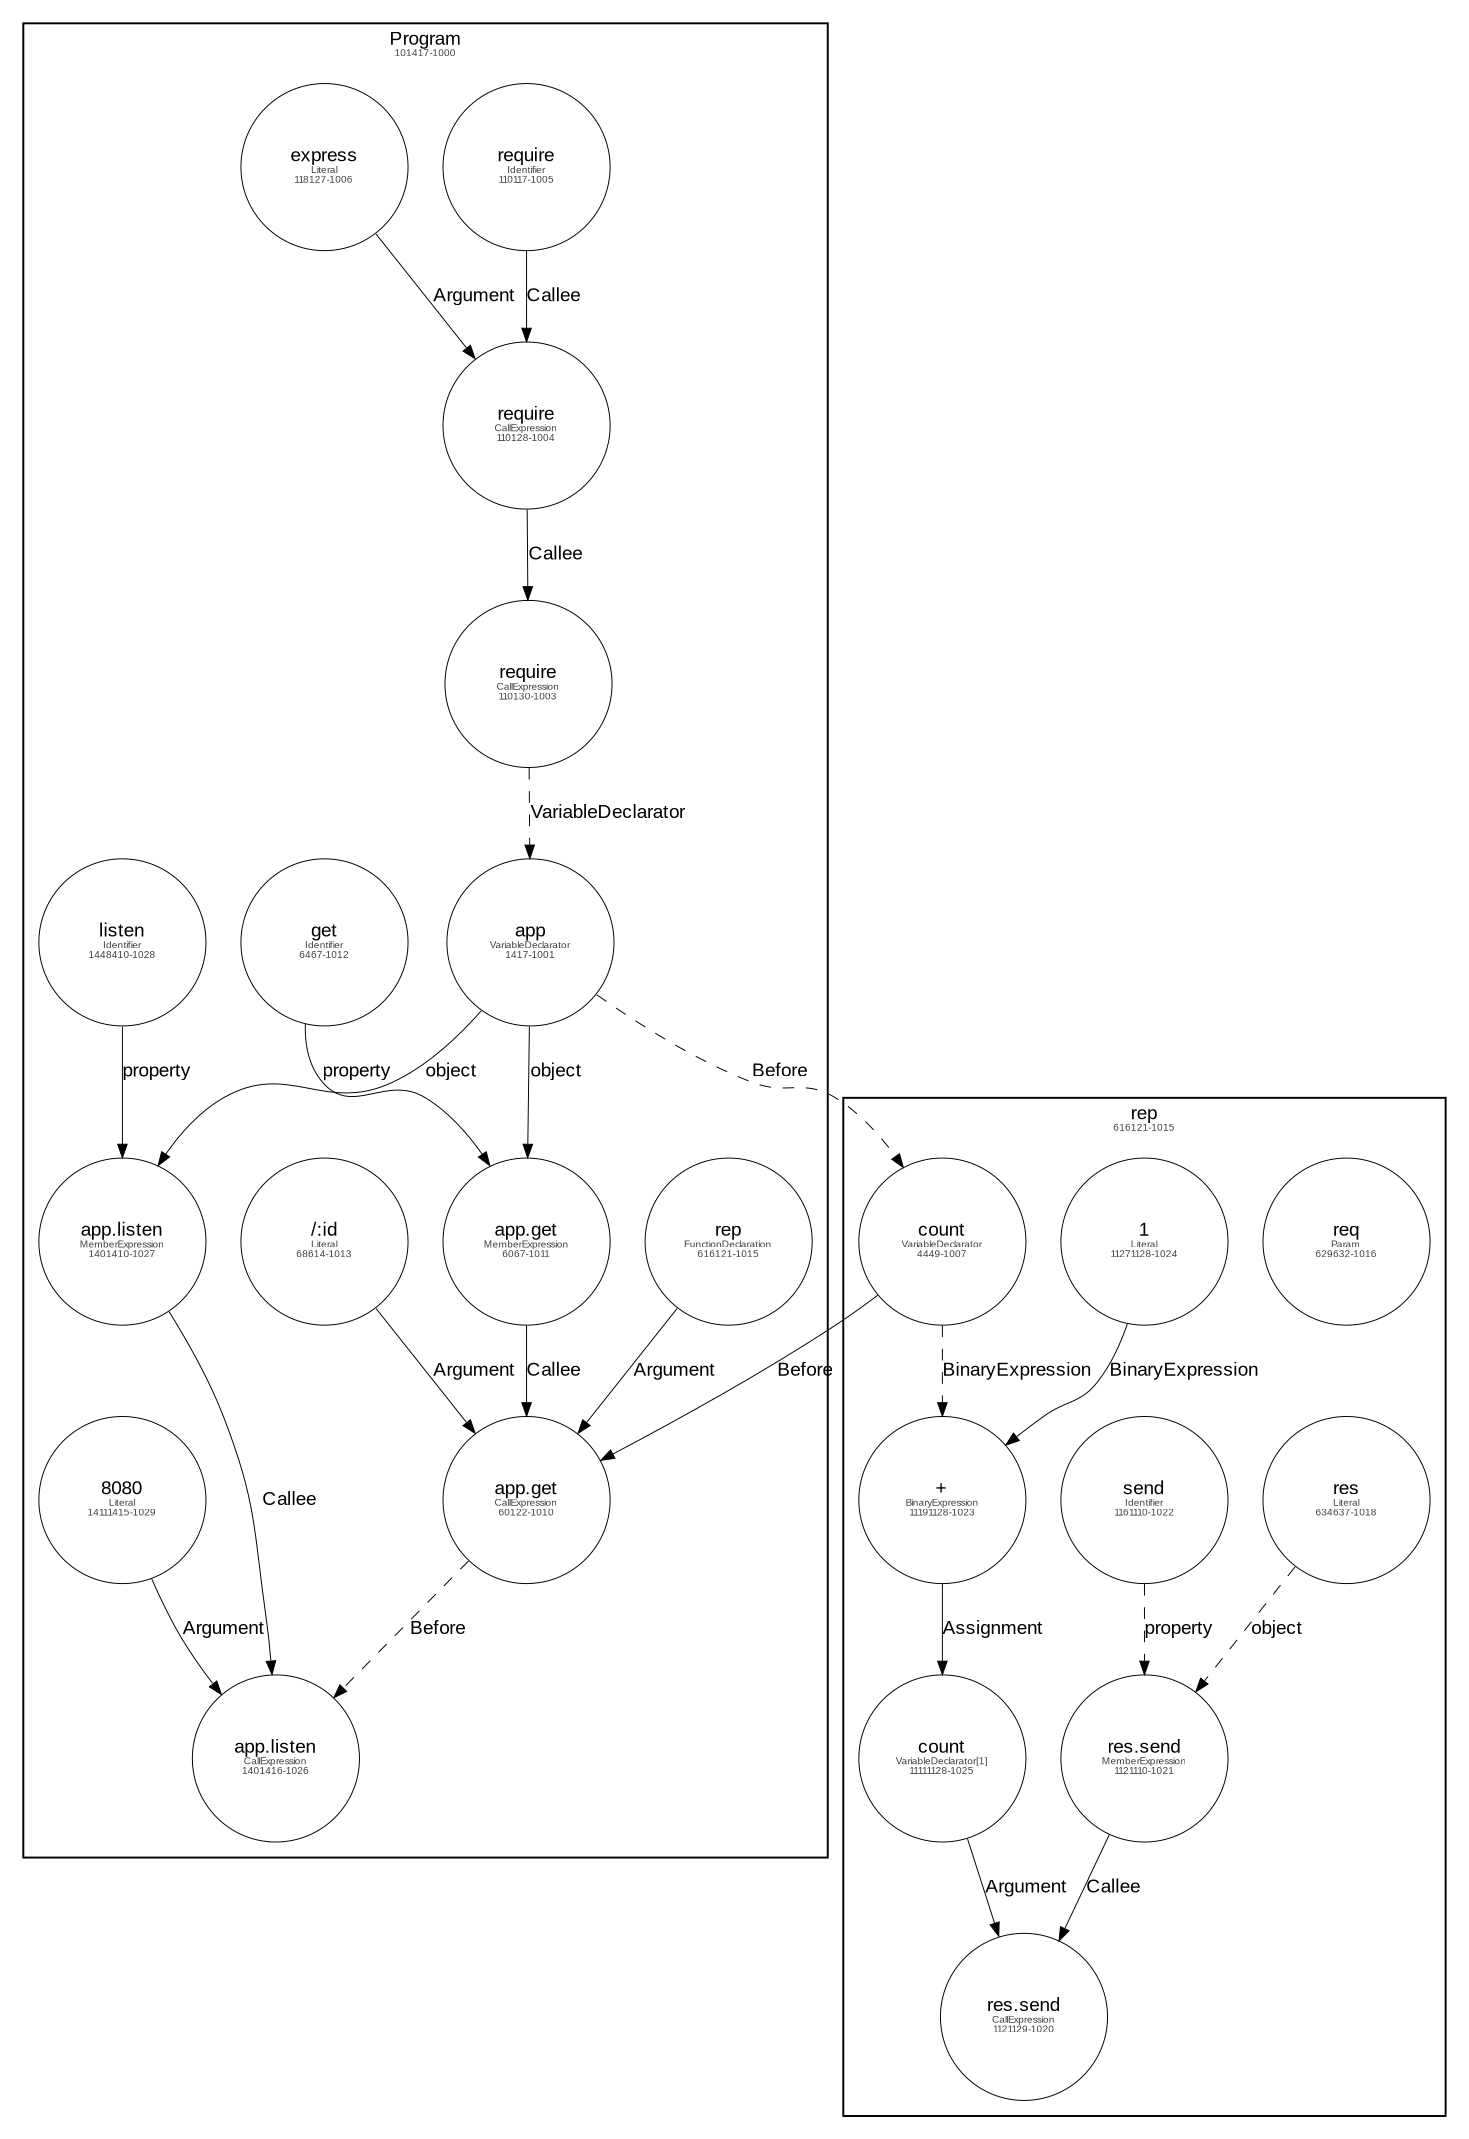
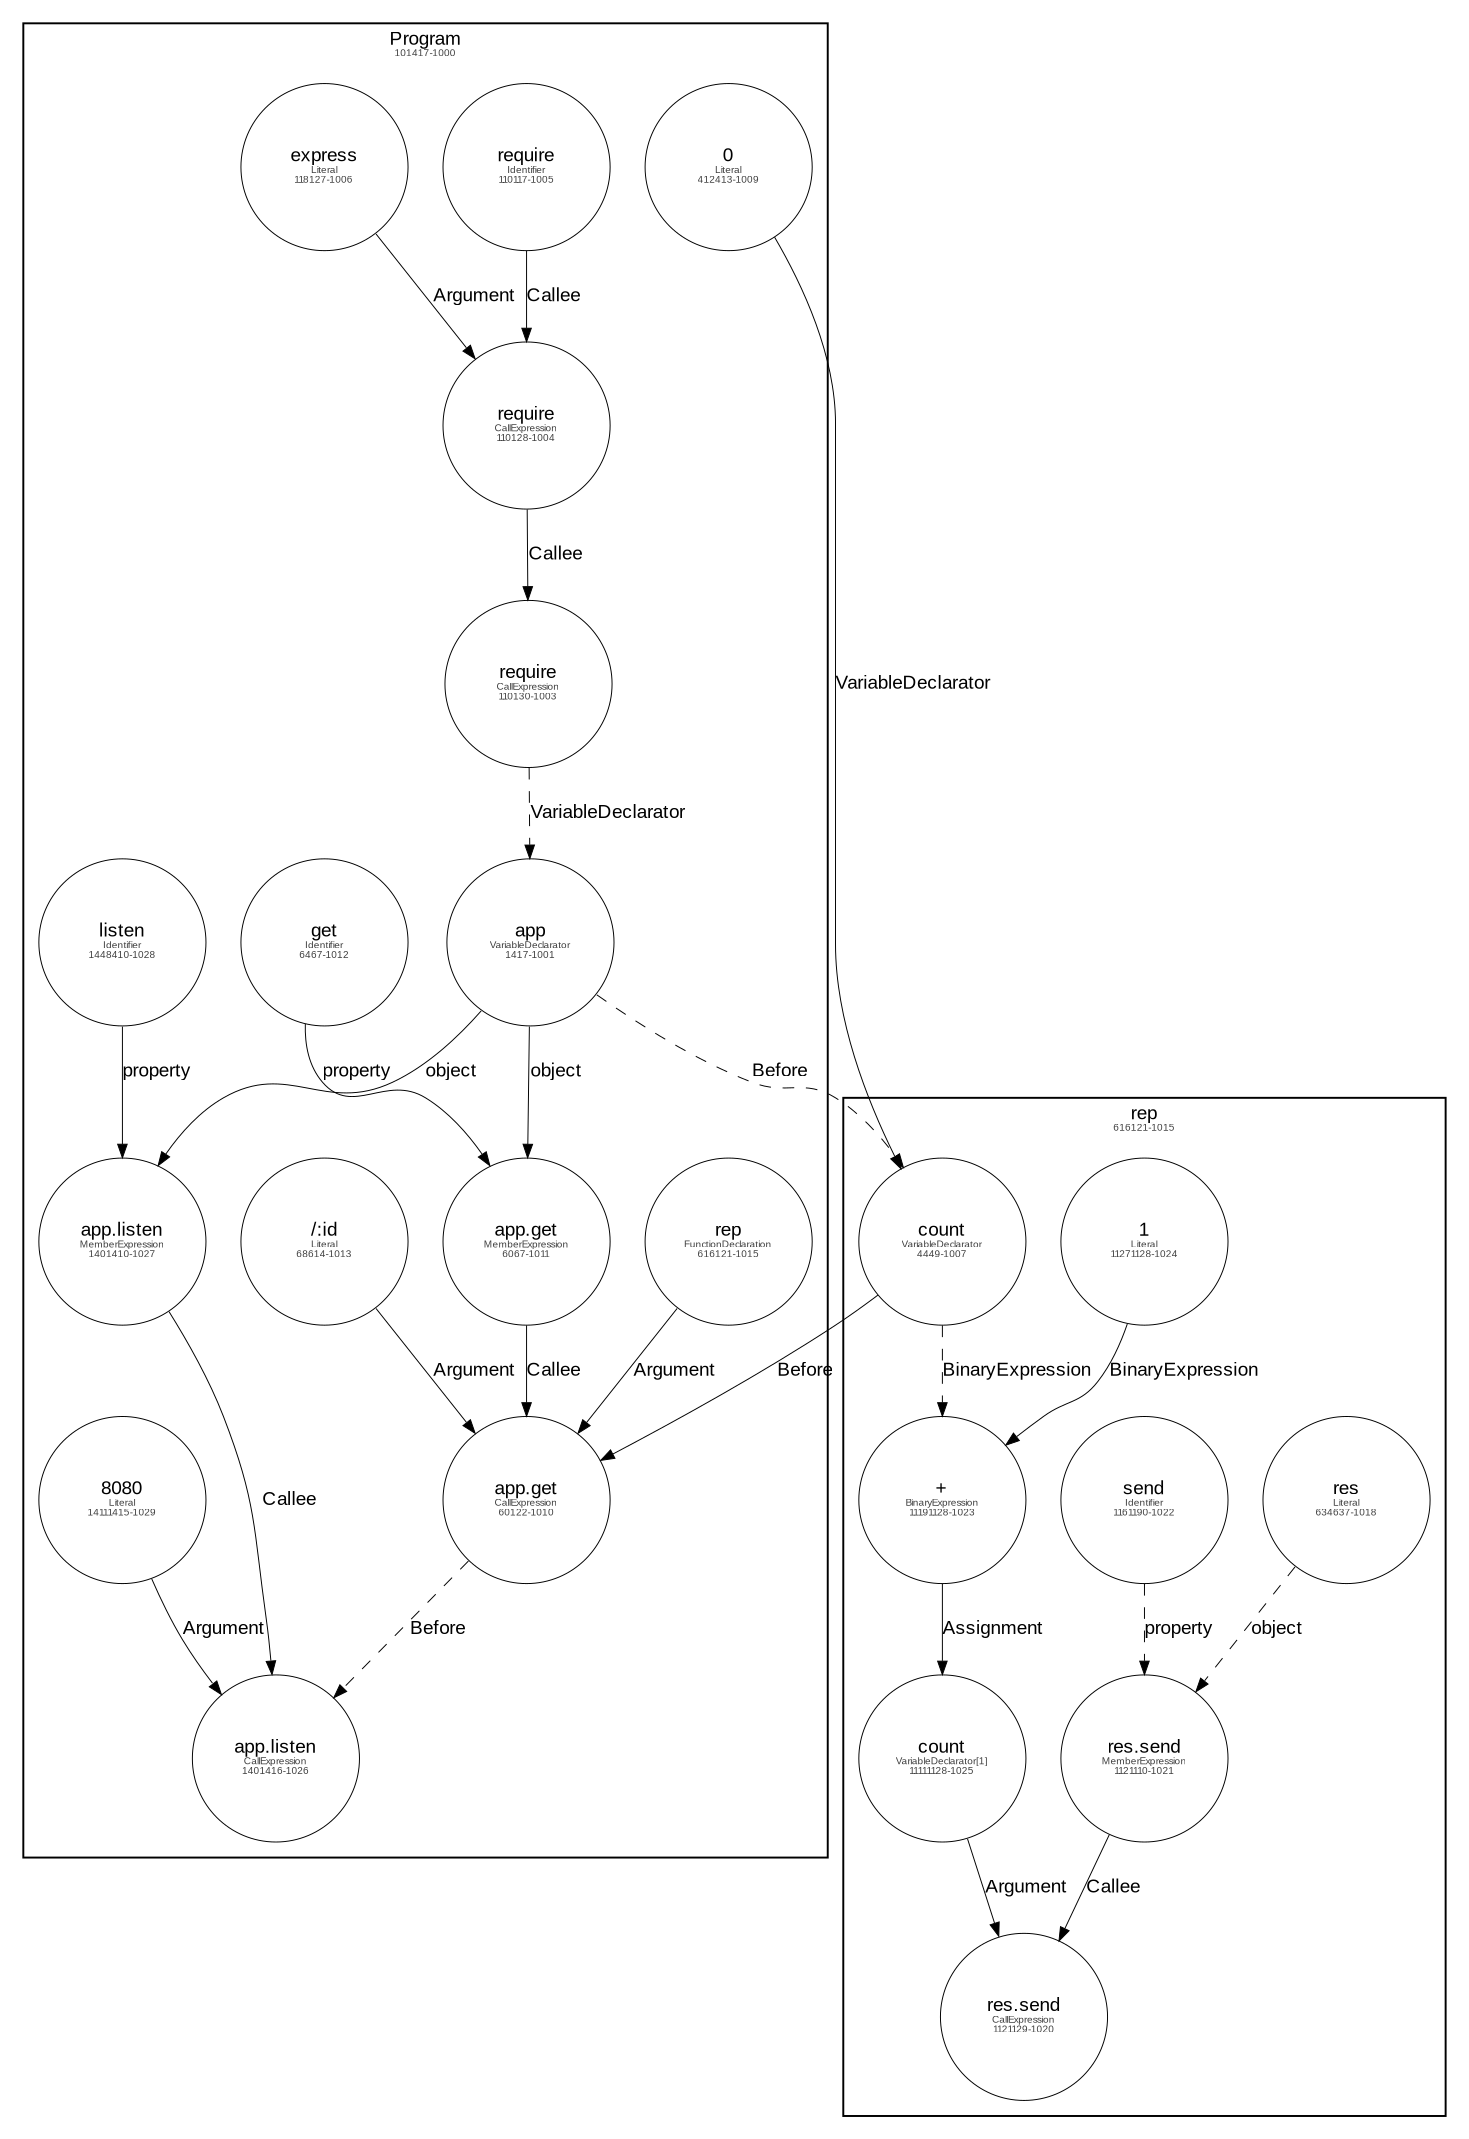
none -> (729, 167)
(1347, 1242) -> none
(1144, 1513) -> (1144, 1513)
